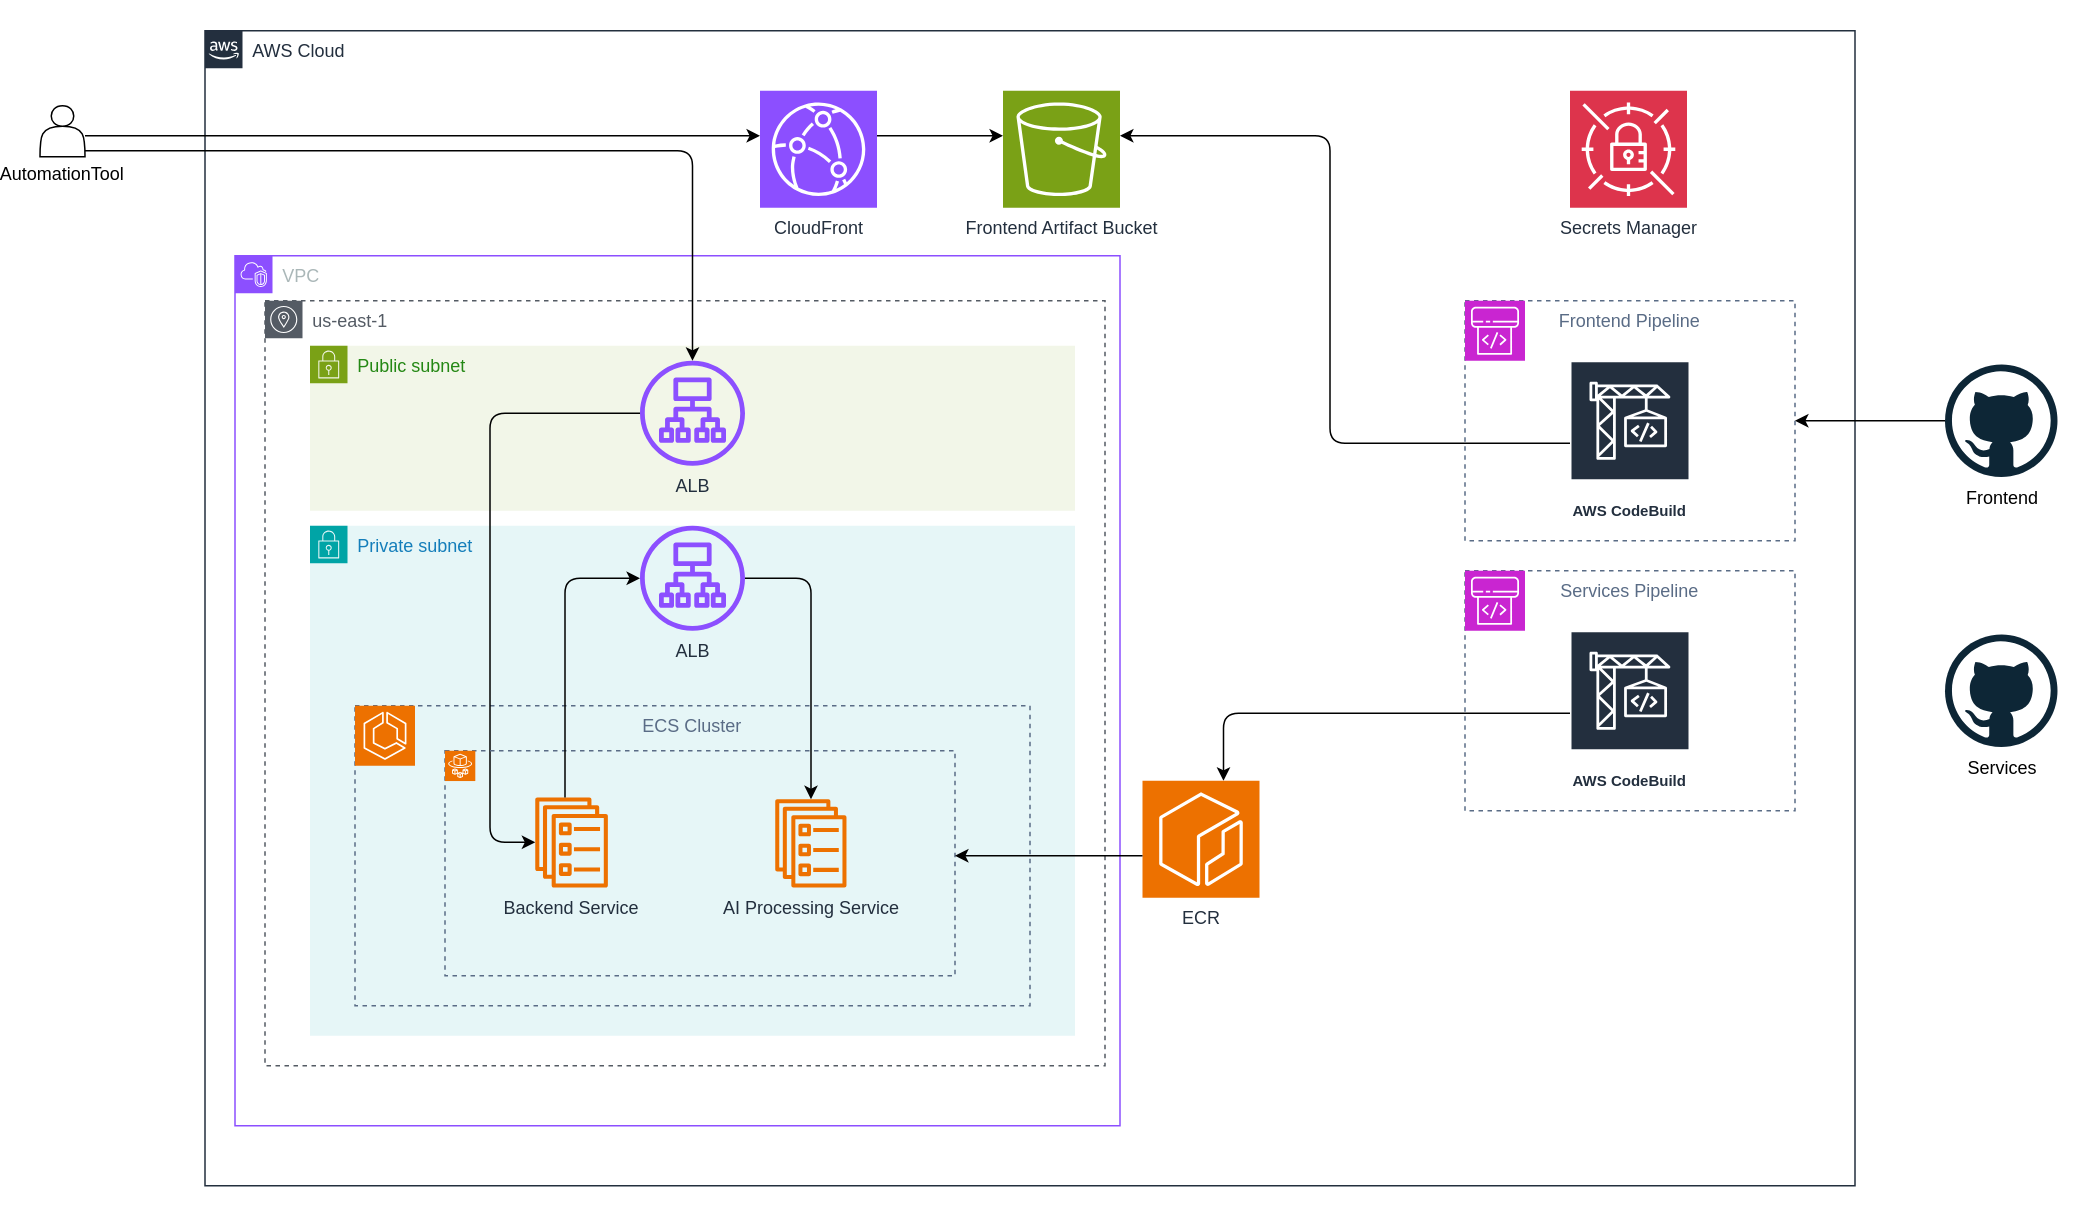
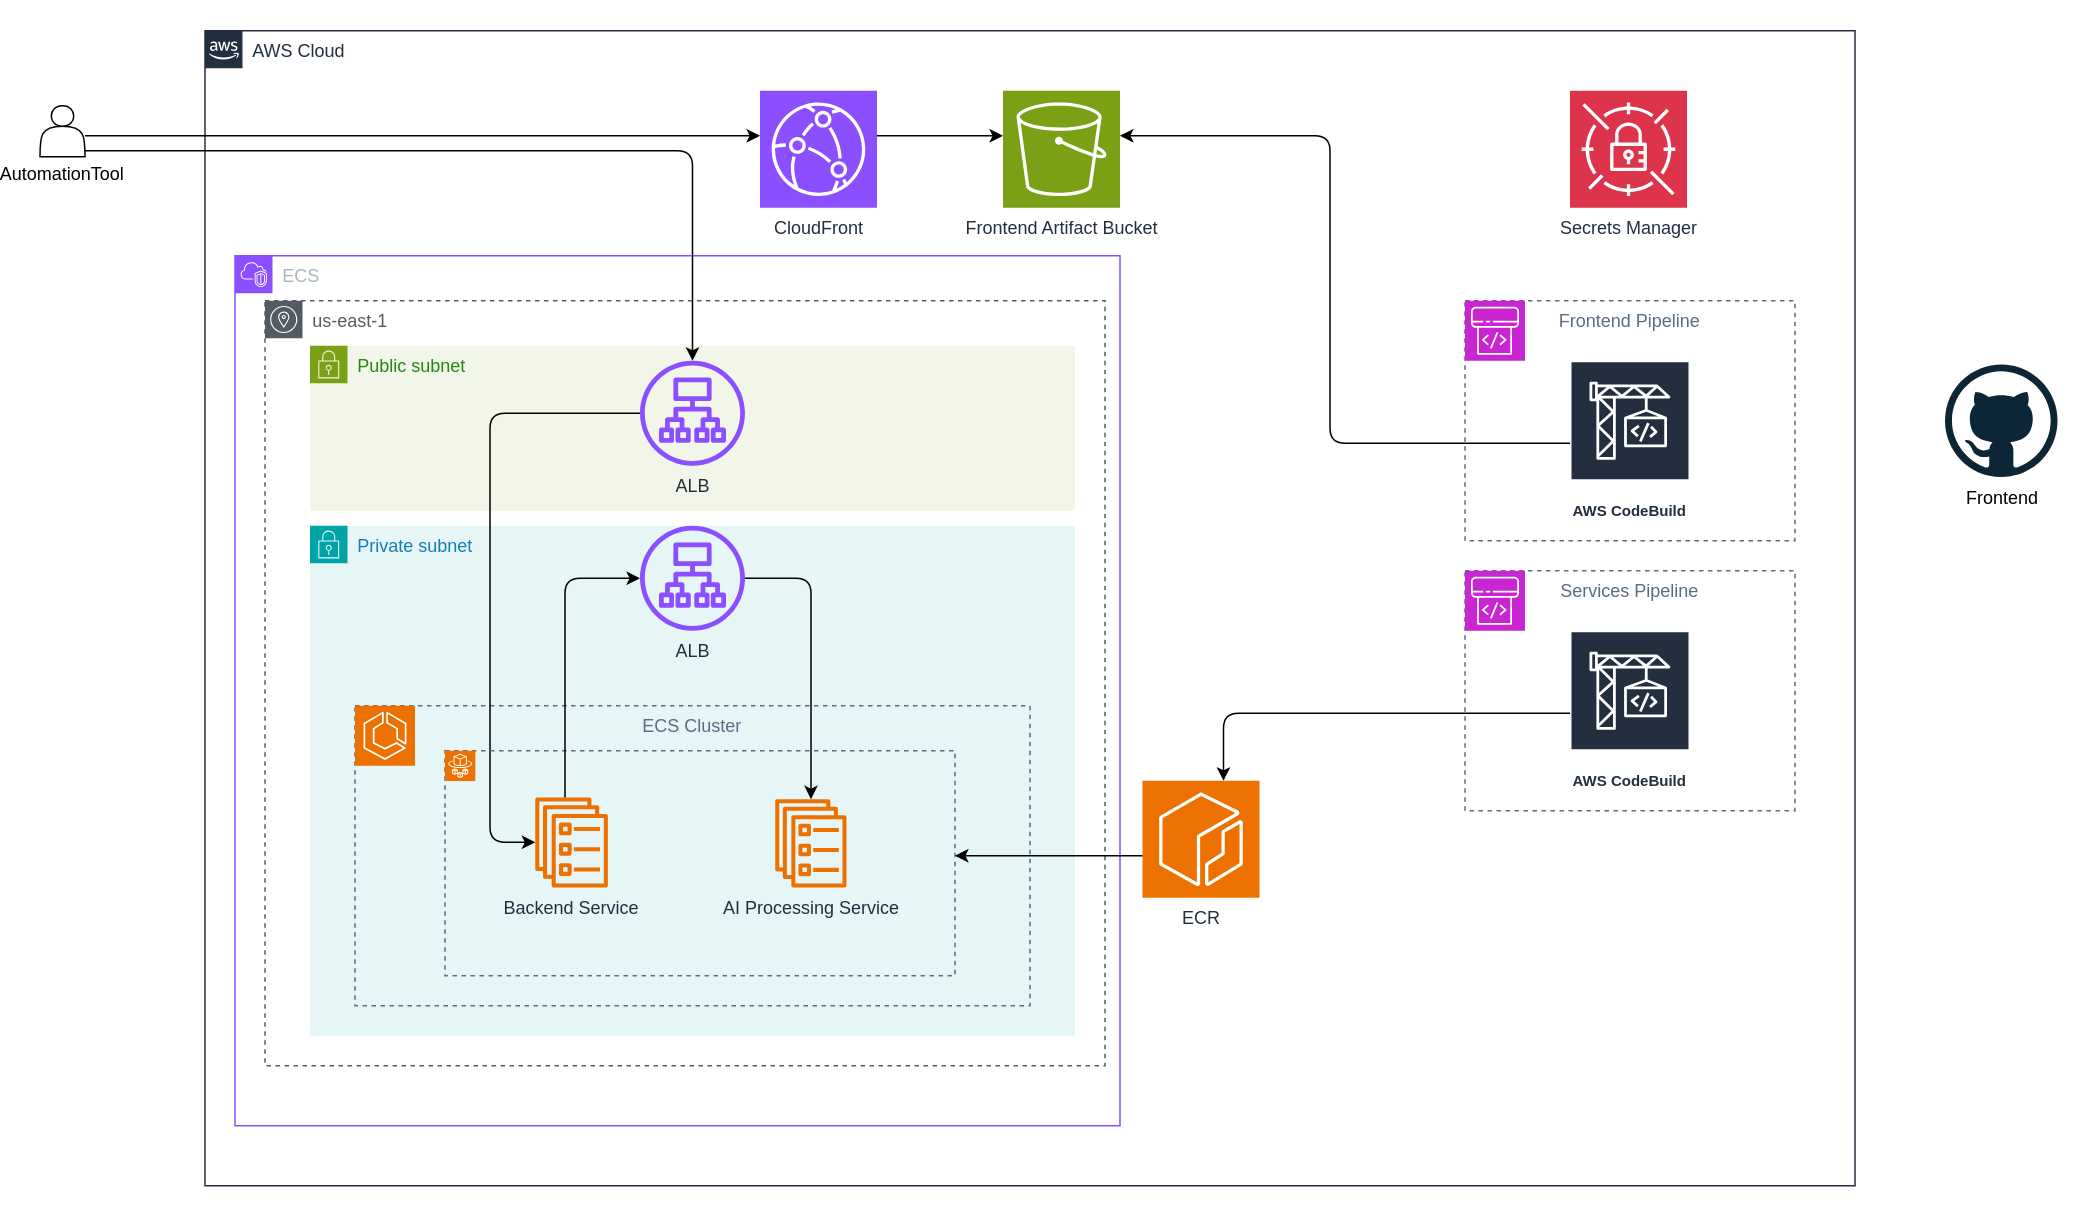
(298, 277) -> (298, 277)
(1875, 421) -> none
(2001, 691) -> none
